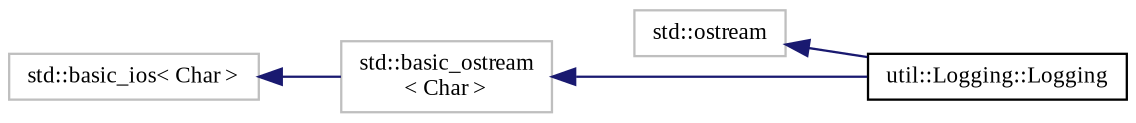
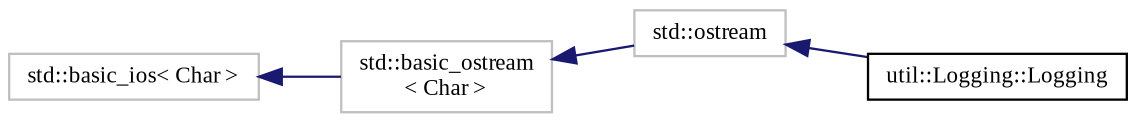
(722, 77) -> (605, 51)
